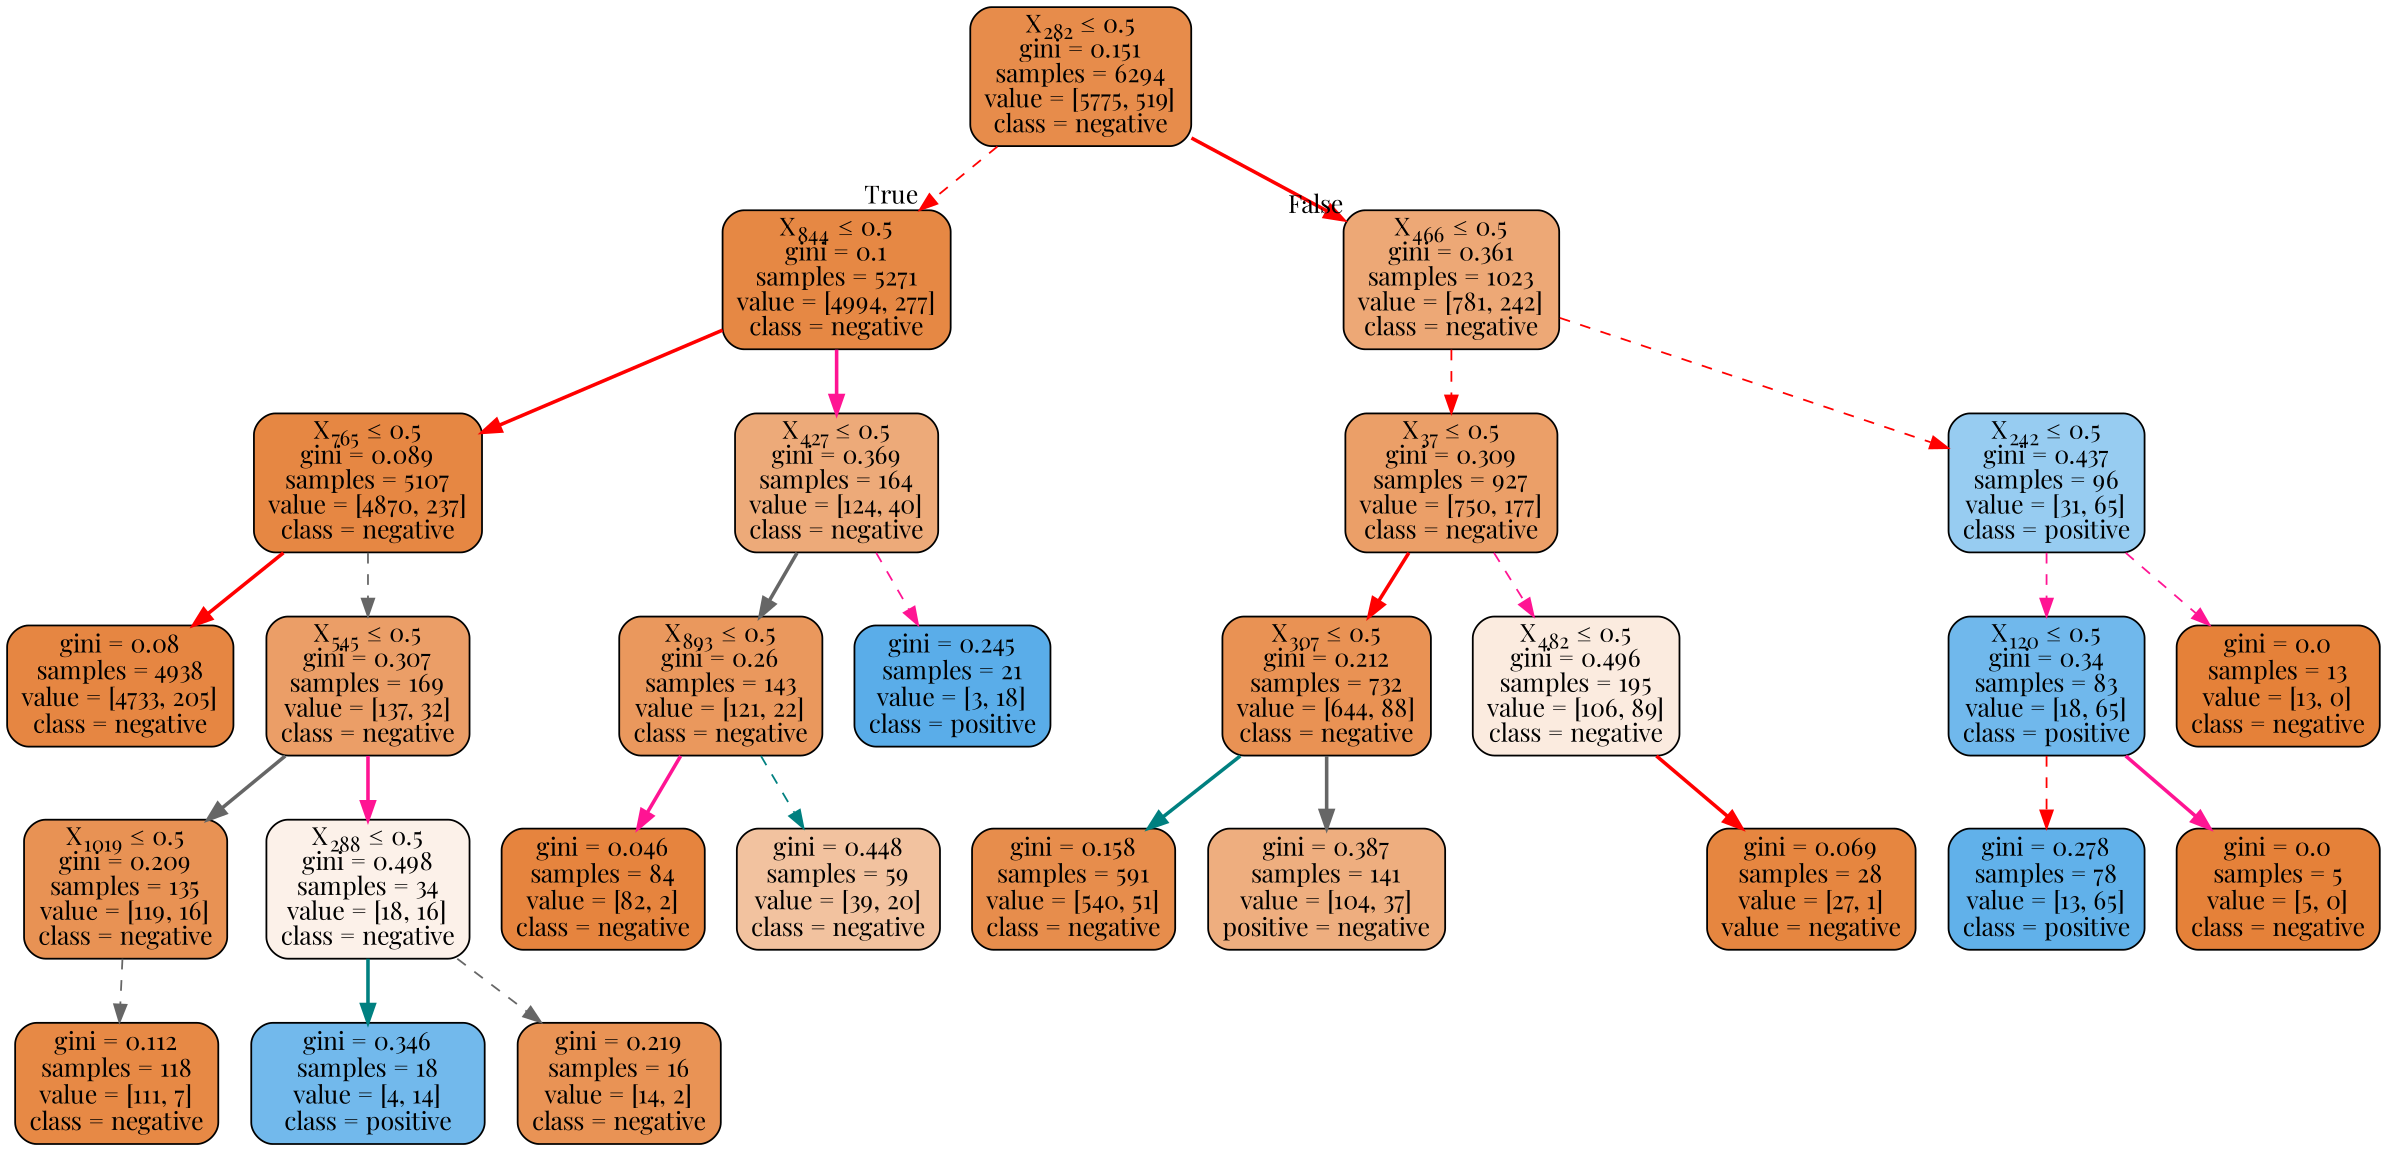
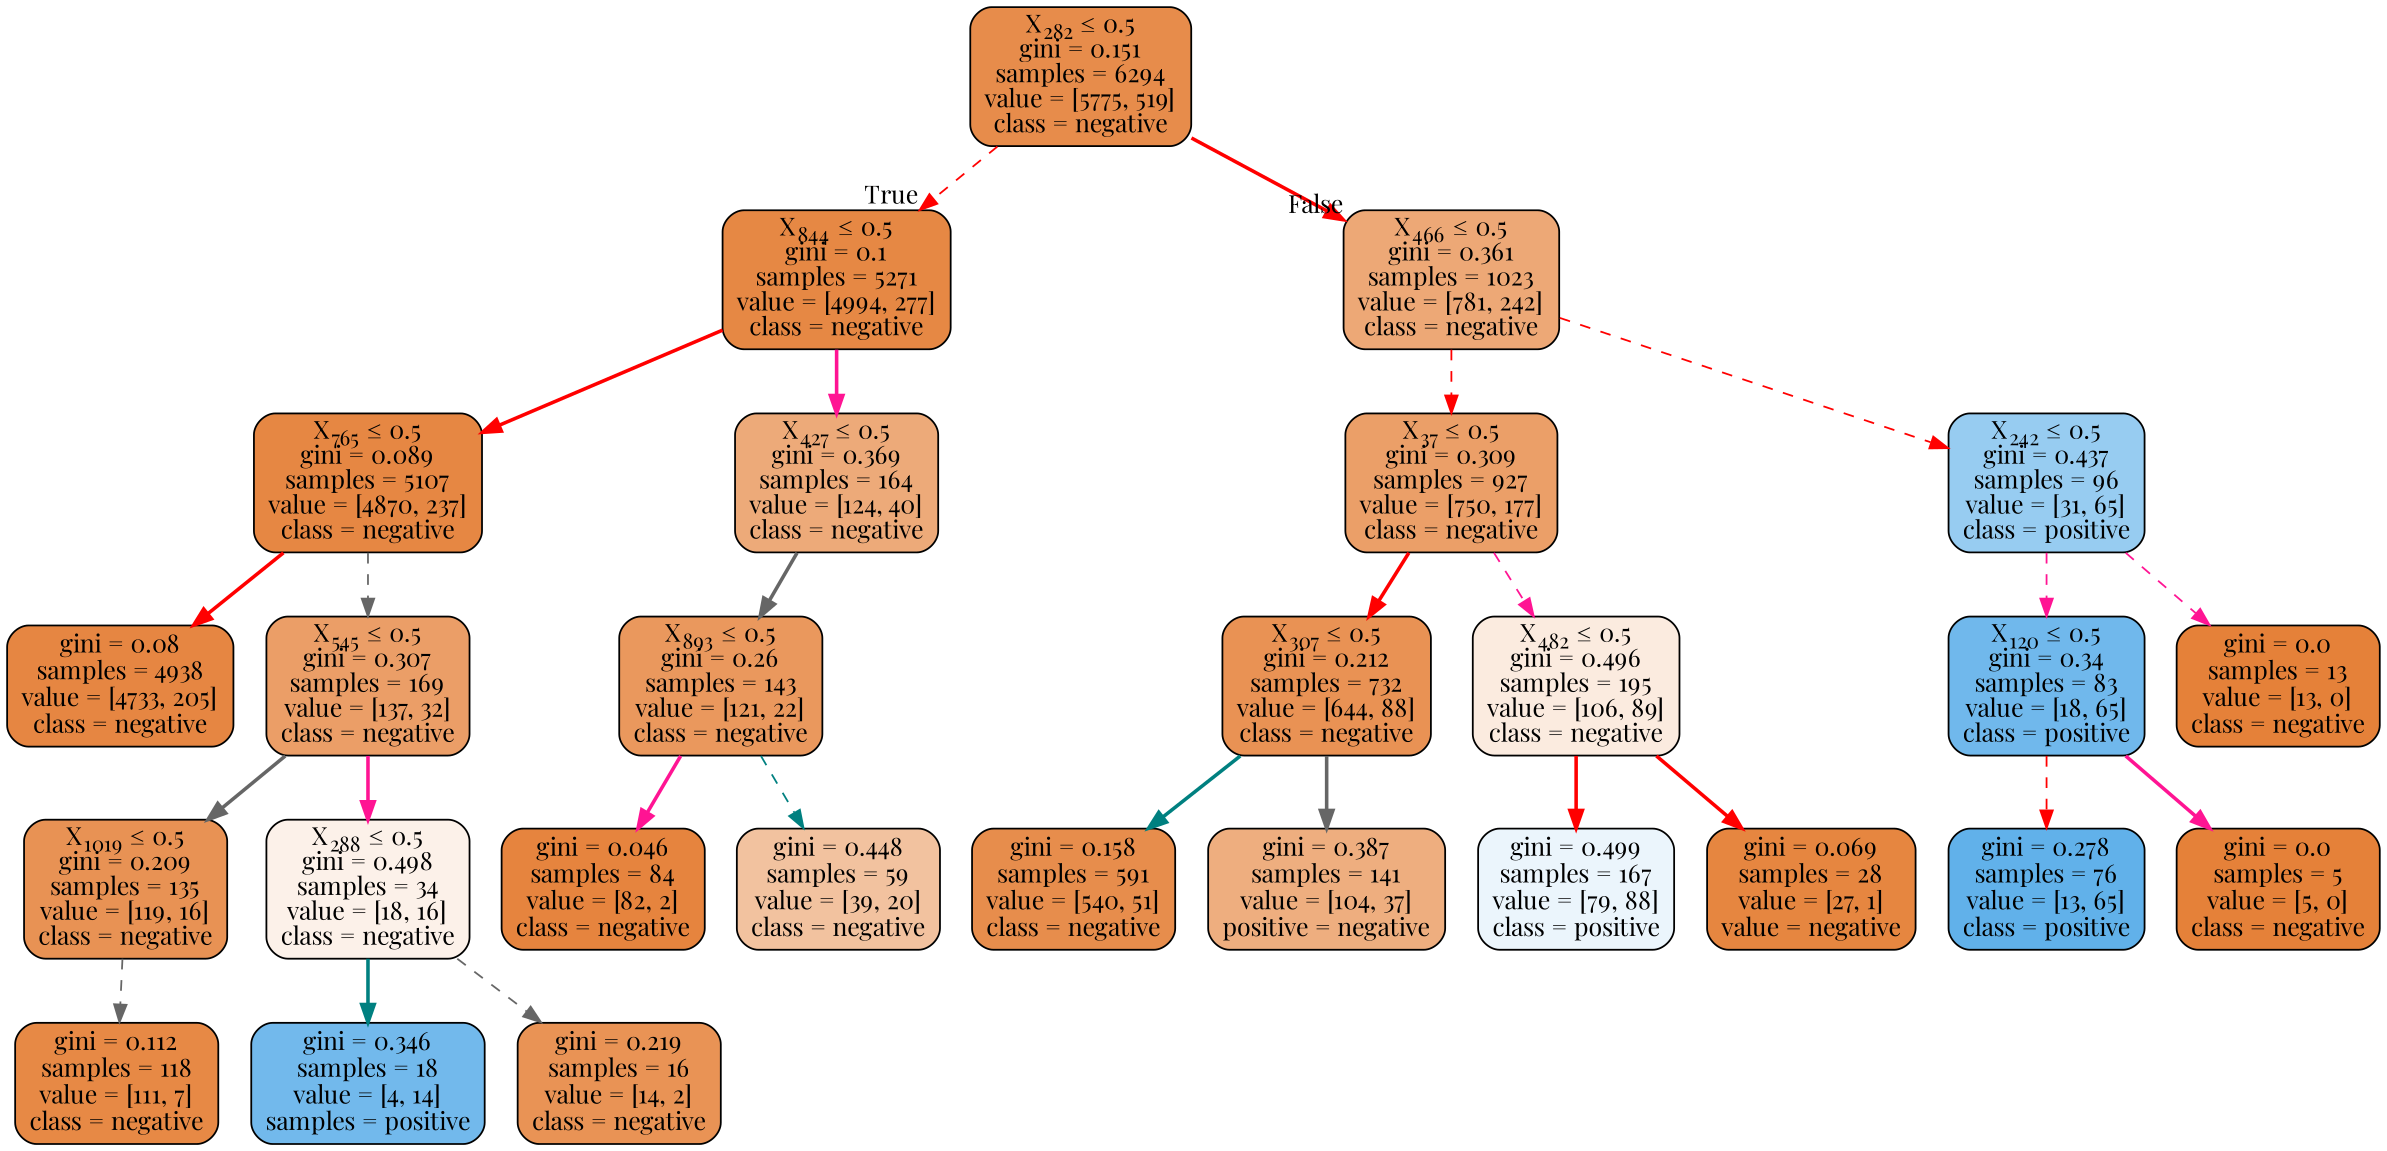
(952, 686) -> none
(2047, 875) -> (2047, 875)
none -> (1576, 889)
(368, 1123) -> (368, 1123)
